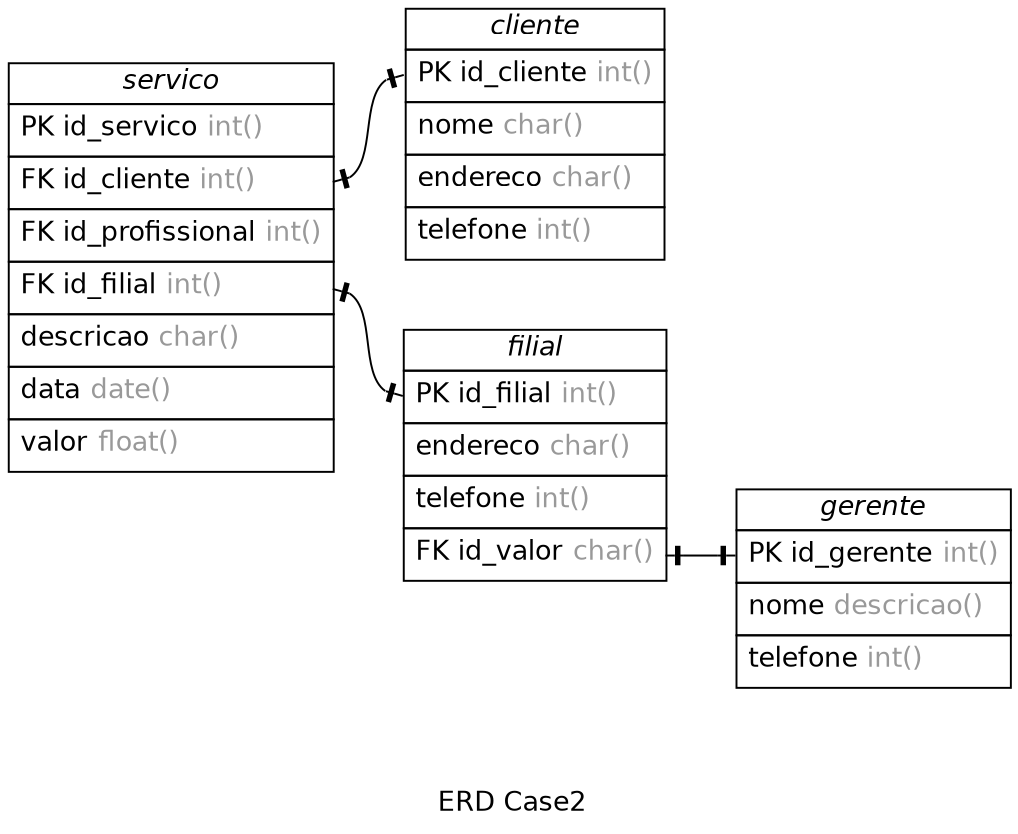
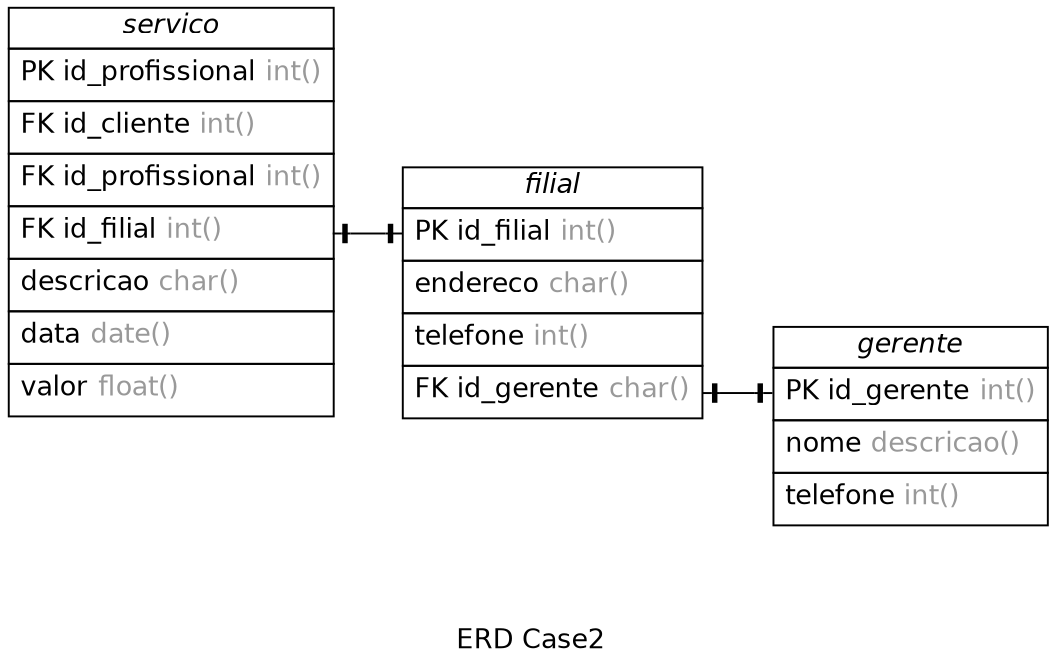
(114, 127) -> (143, 72)
(534, 133) -> none
(494, 552) -> (512, 389)
